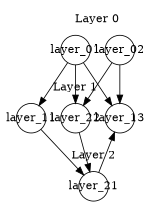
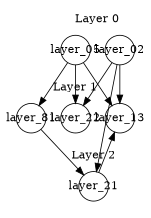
(76, 50) -> (76, 50)
(31, 118) -> (31, 118)
(84, 151) -> (107, 114)
